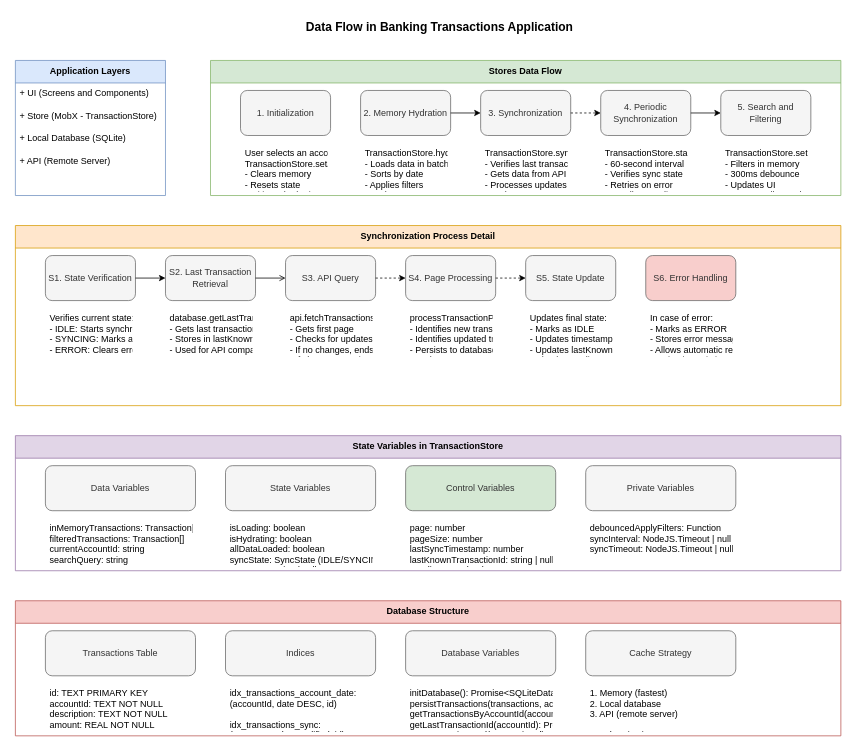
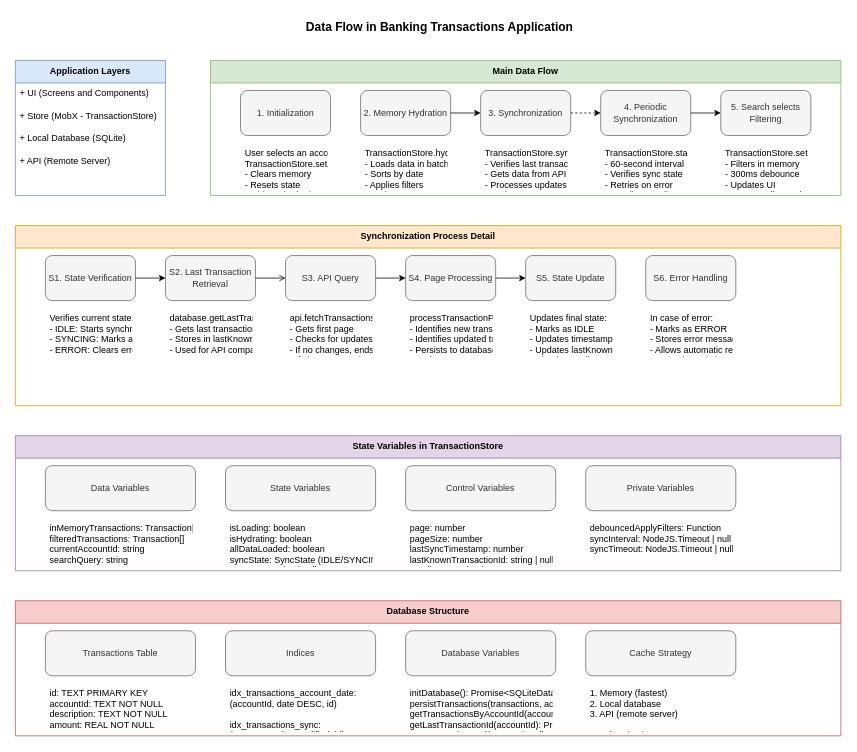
(525, 71) -> (525, 71)
(765, 113) -> (765, 113)
(387, 278) -> (387, 278)
(507, 278) -> (507, 278)
(690, 278) -> (690, 278)
(480, 488) -> (480, 488)
